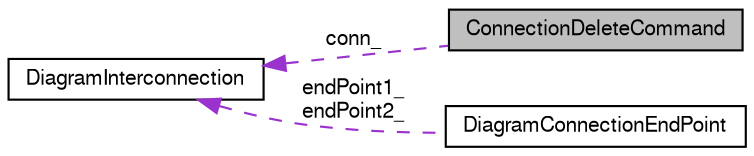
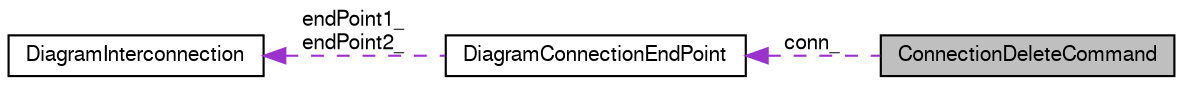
(367, 55) -> (824, 56)
